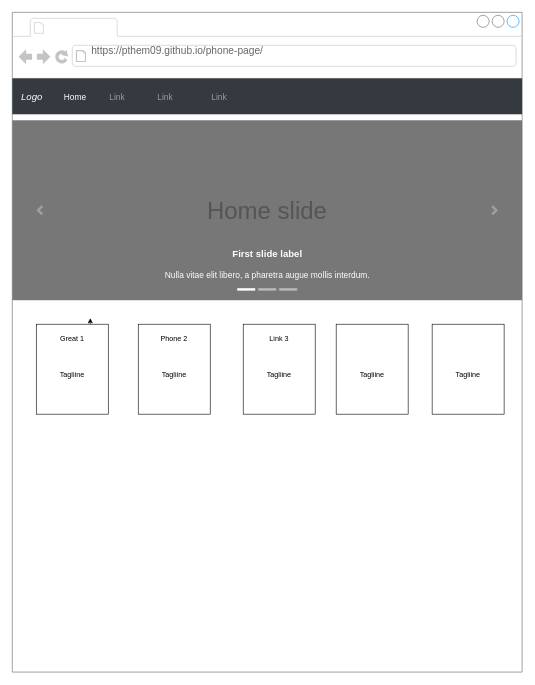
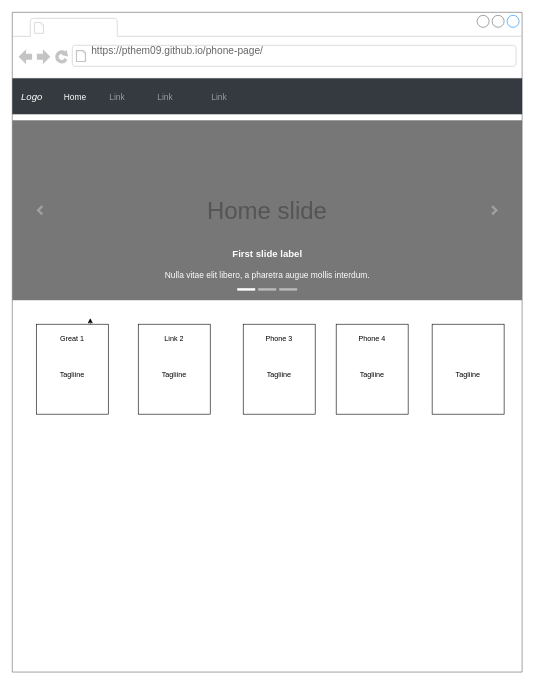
(174, 339) -> (174, 339)
(279, 339) -> (279, 339)
none -> (372, 339)
